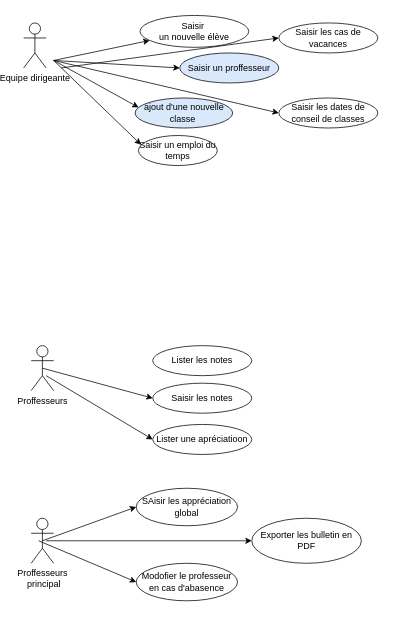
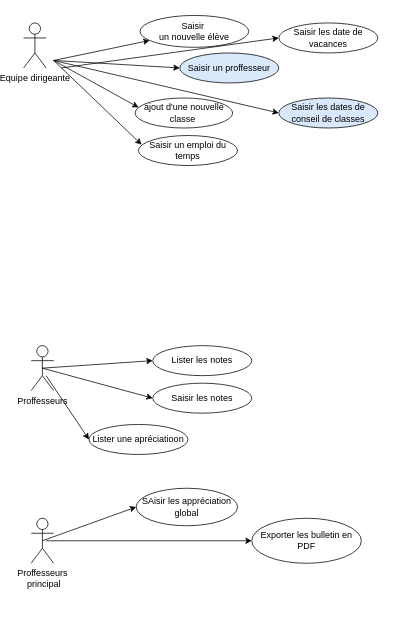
(328, 38) -> (328, 38)
(184, 113) -> (184, 113)
(328, 113) -> (328, 113)
(178, 150) -> (188, 150)
none -> (100, 364)
(202, 439) -> (138, 439)
(85, 560) -> none
(187, 582) -> none
